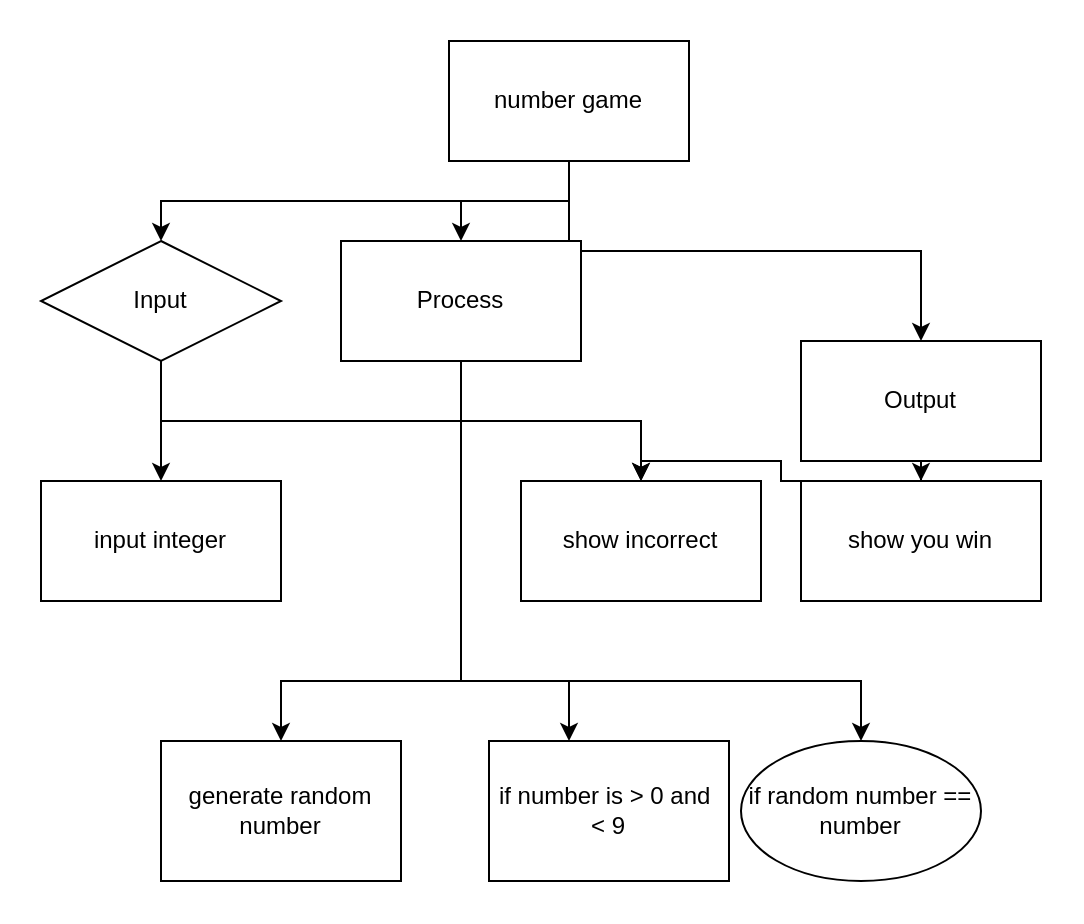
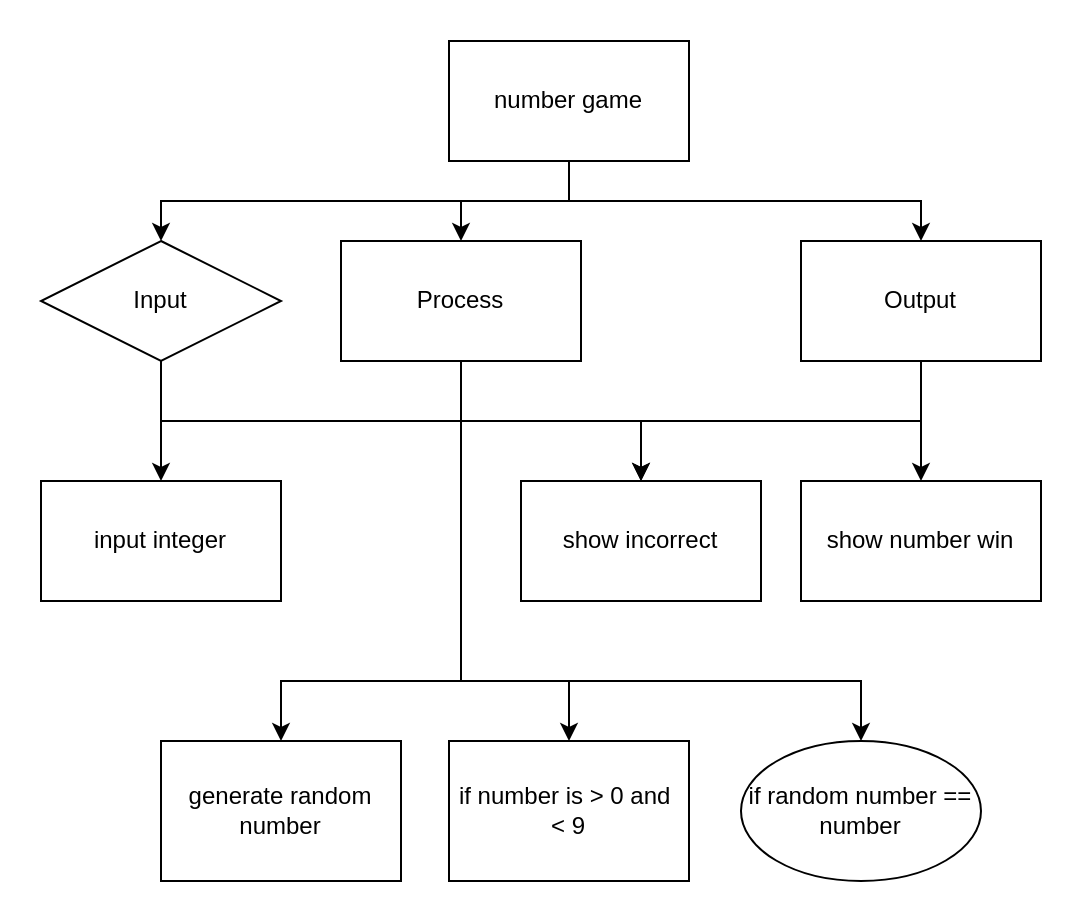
(921, 401) -> (921, 301)
(921, 541) -> (921, 541)
(609, 811) -> (569, 811)
